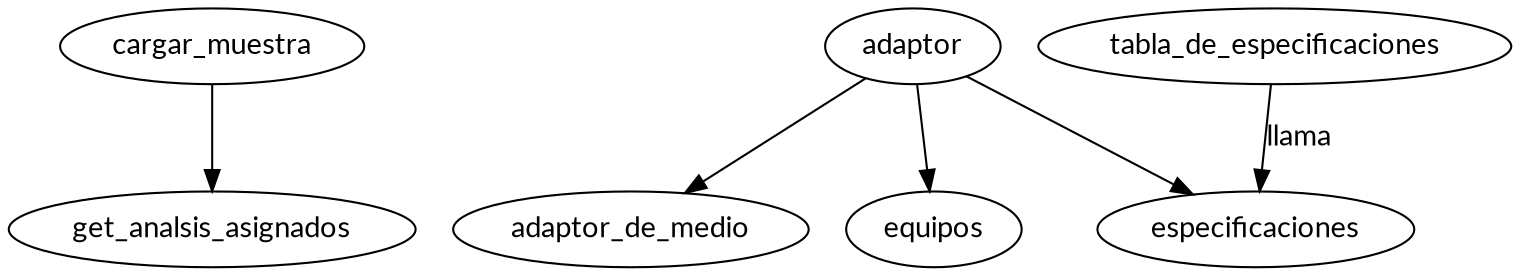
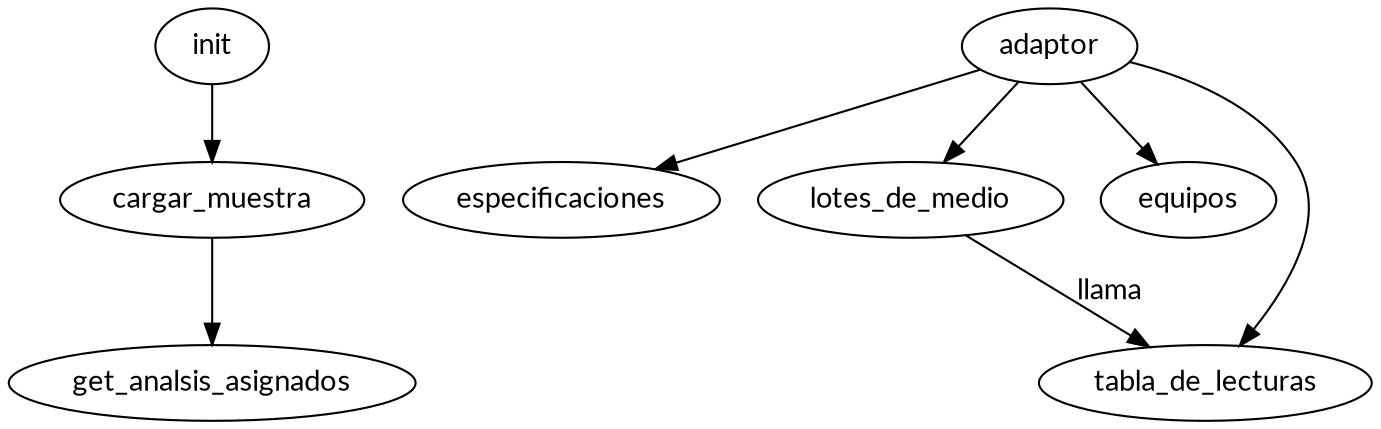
none -> (212, 46)
(1275, 46) -> none
(631, 229) -> (911, 200)
none -> (1205, 383)
